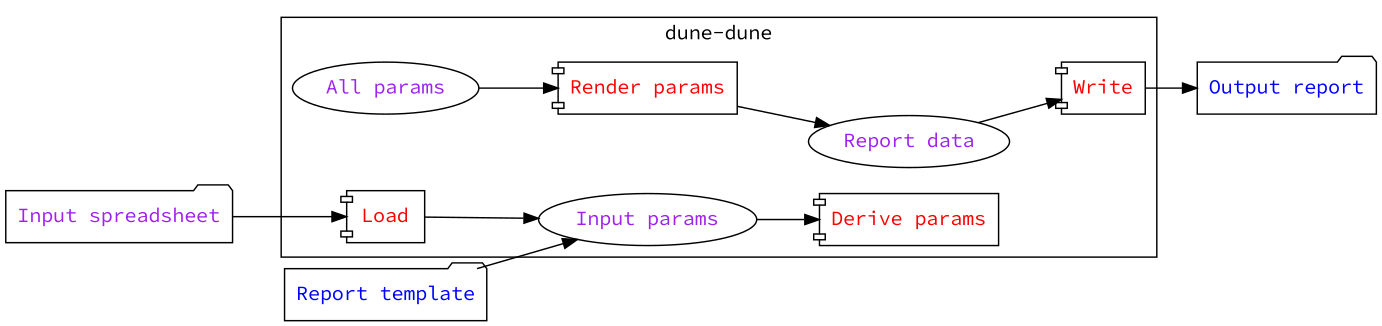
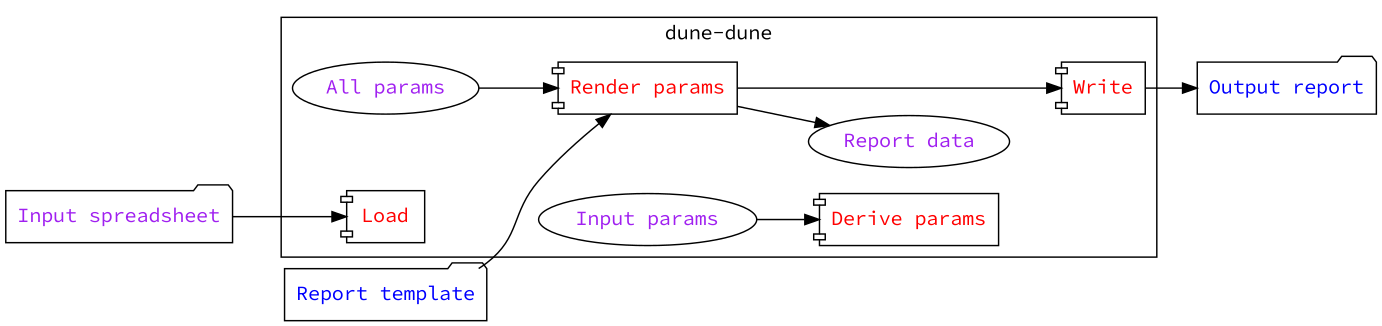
(1013, 113) -> (892, 88)
(474, 218) -> none
(520, 256) -> (531, 191)
